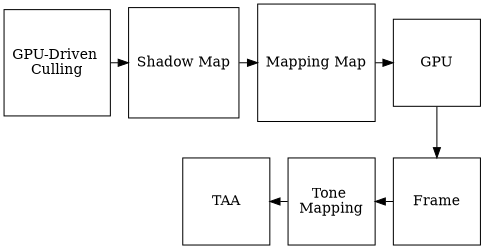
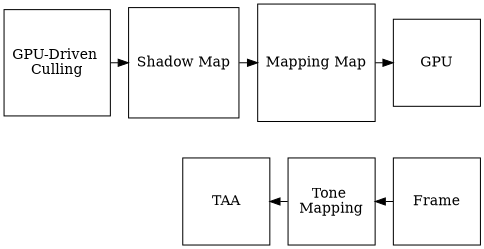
(437, 127) -> none
